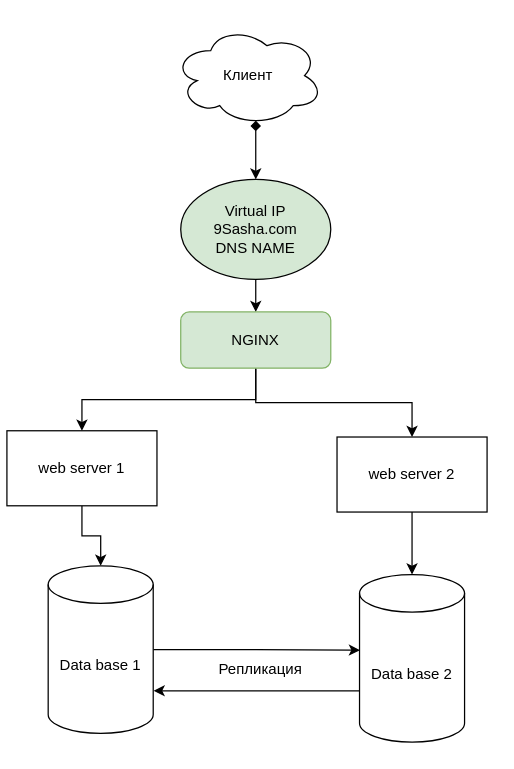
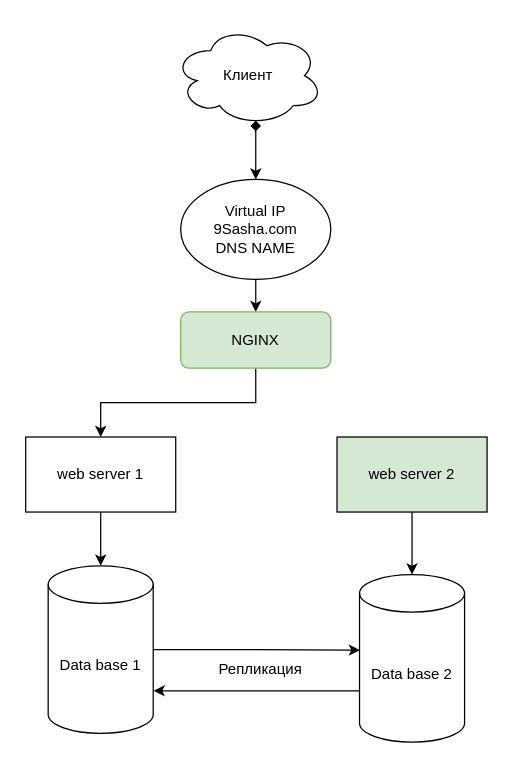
(256, 229) -> (256, 229)
(348, 403) -> none
(82, 468) -> (101, 474)
(412, 474) -> (412, 474)
